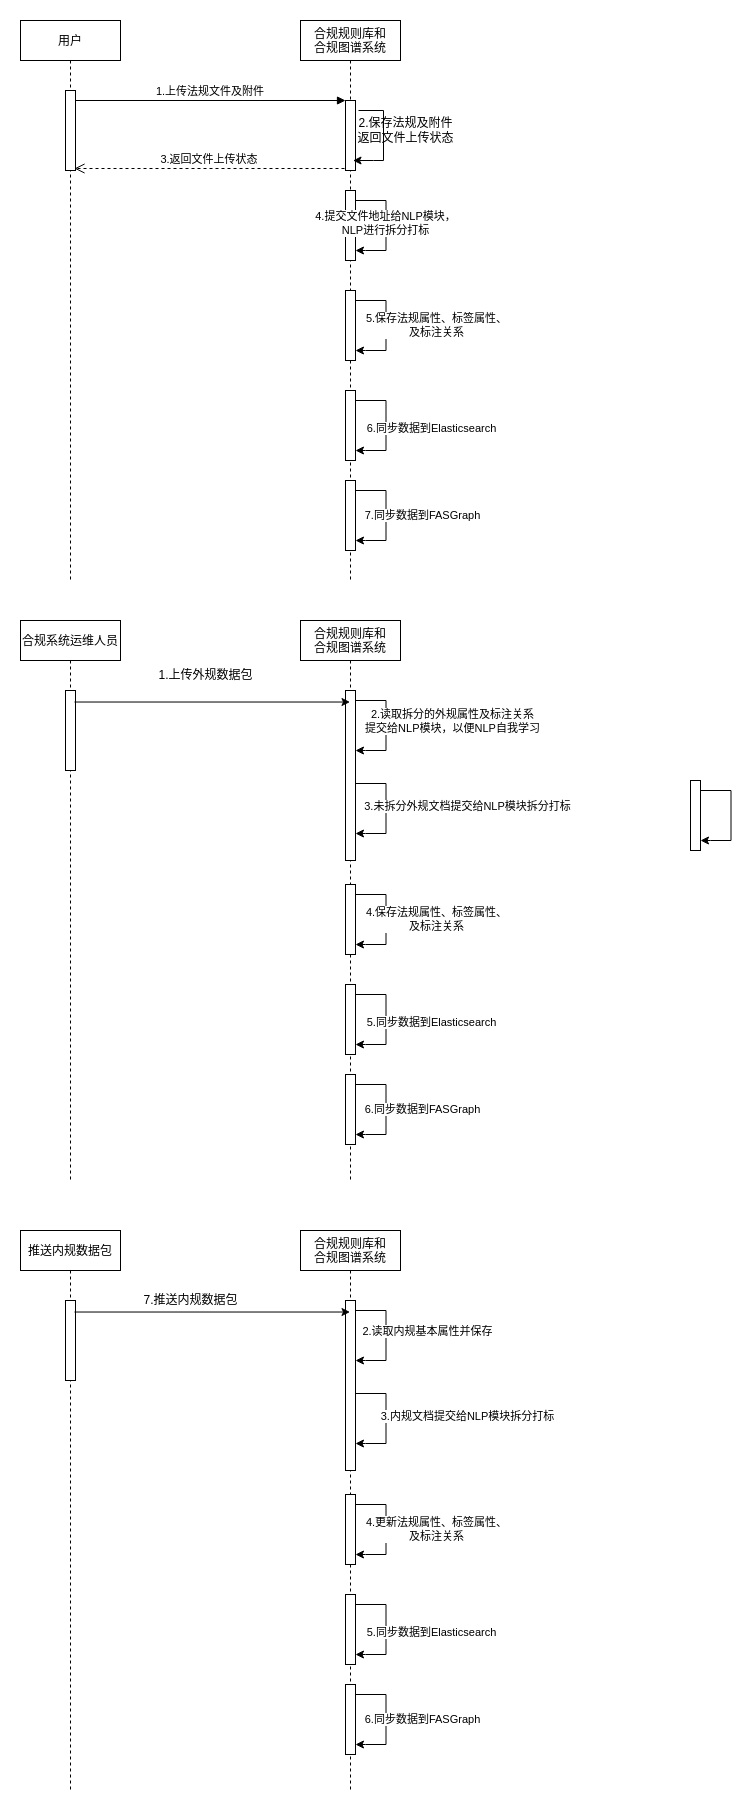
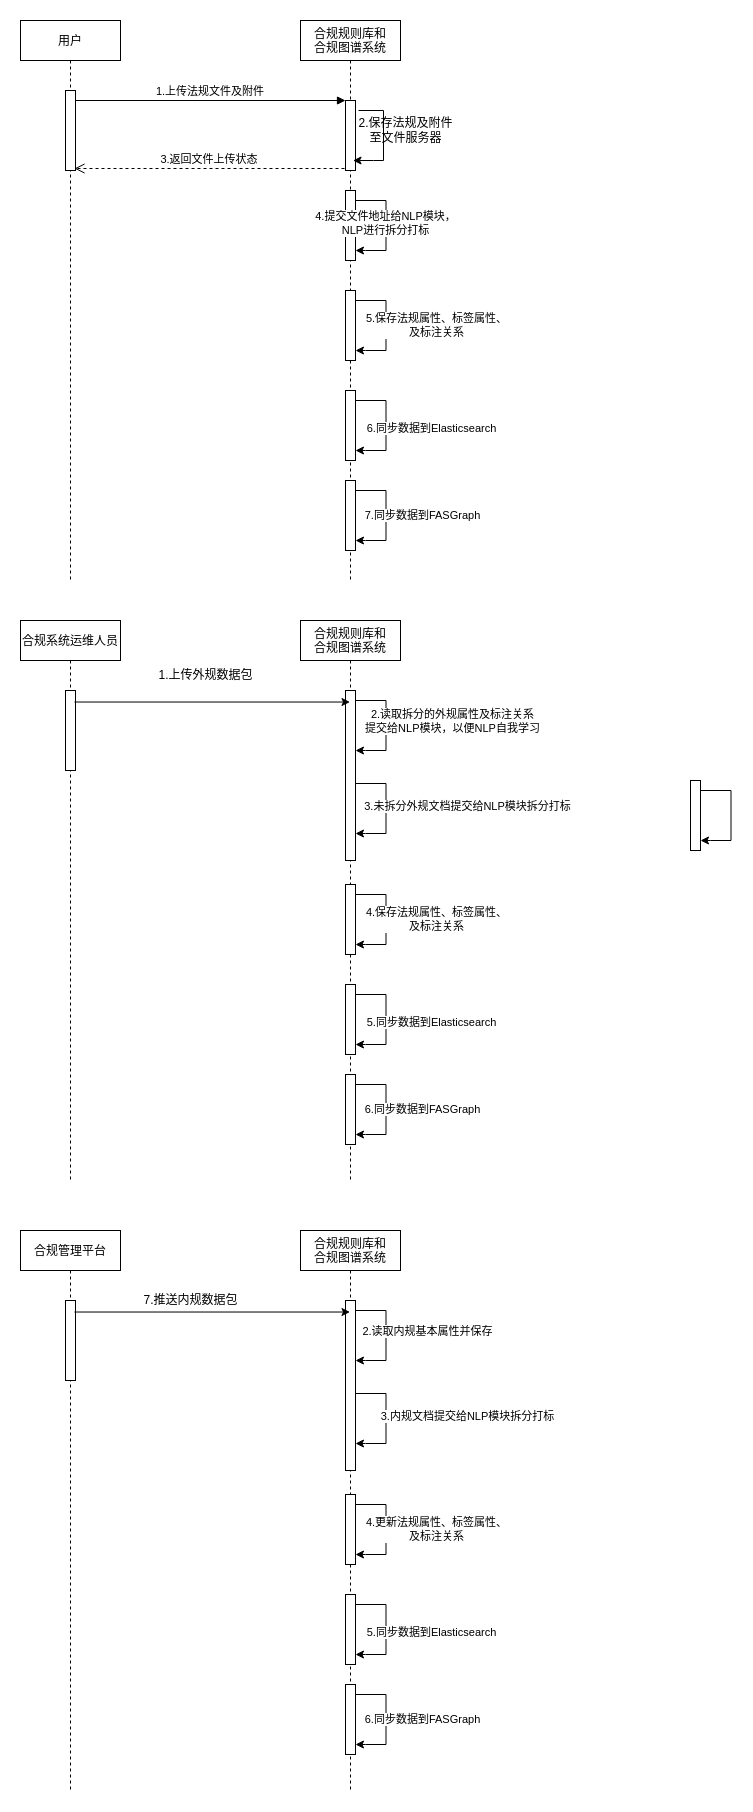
(406, 131) -> (406, 131)
(70, 1251) -> (70, 1251)
